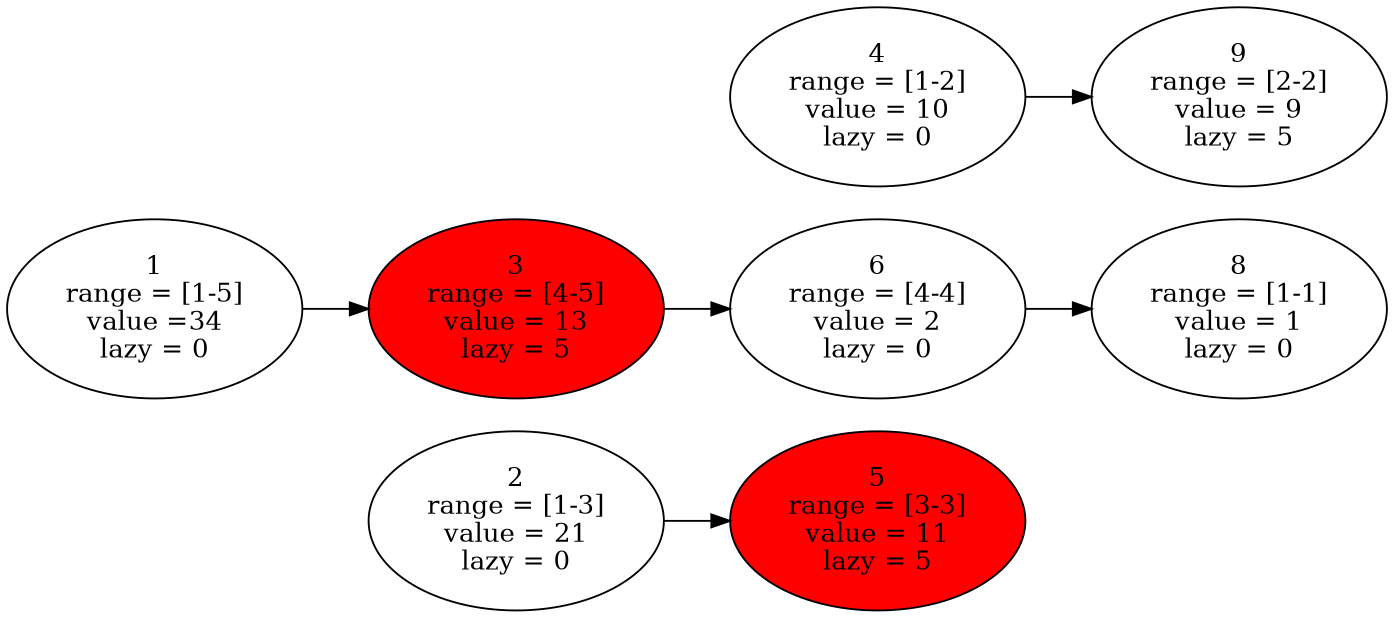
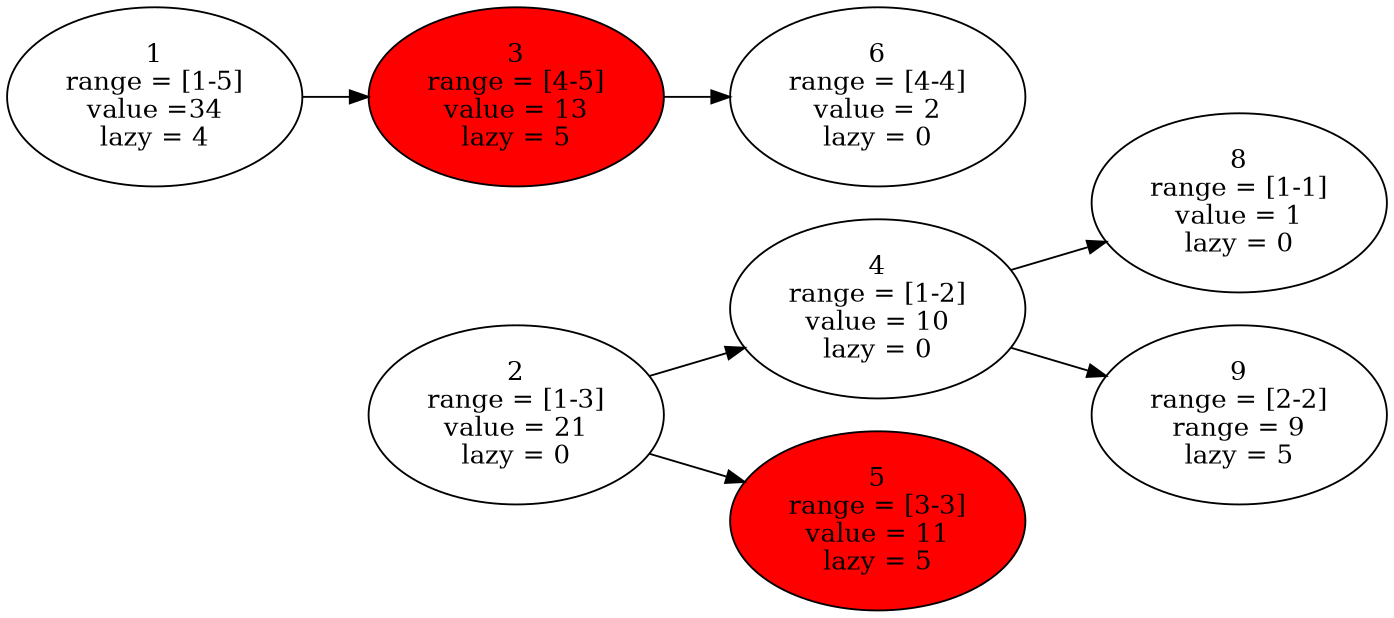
(1239, 97) -> (1239, 415)
(155, 309) -> (155, 97)
(1049, 309) -> (1049, 259)
none -> (688, 365)
